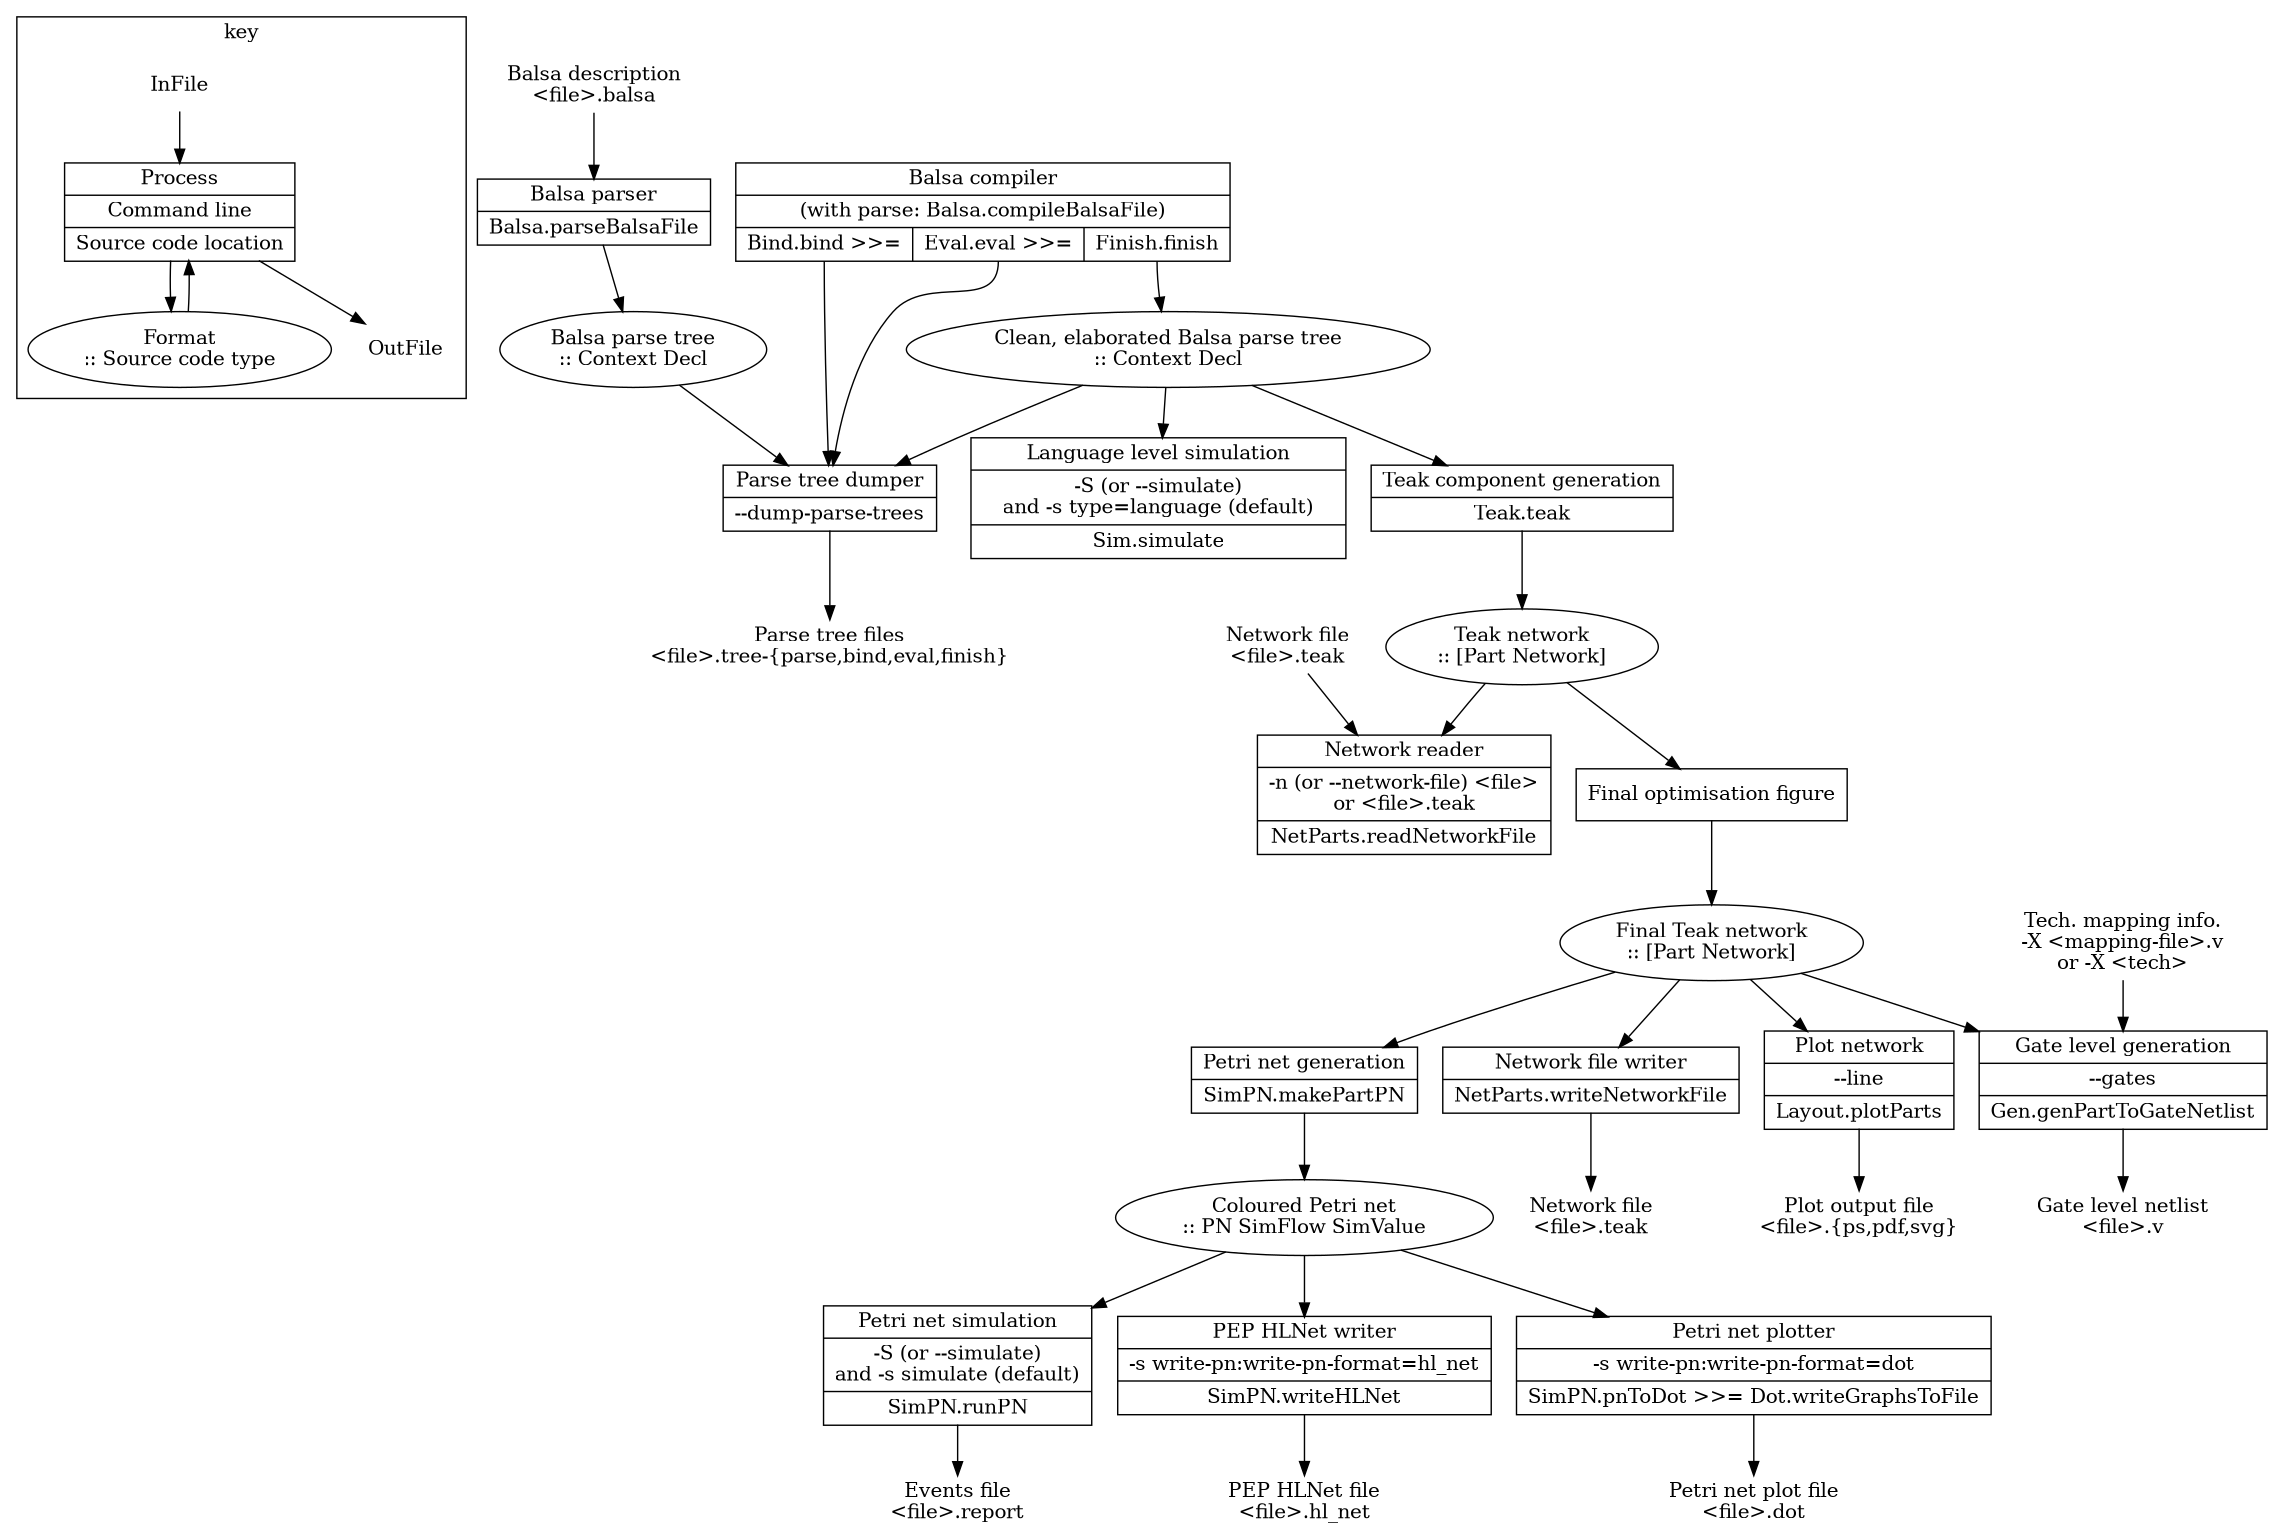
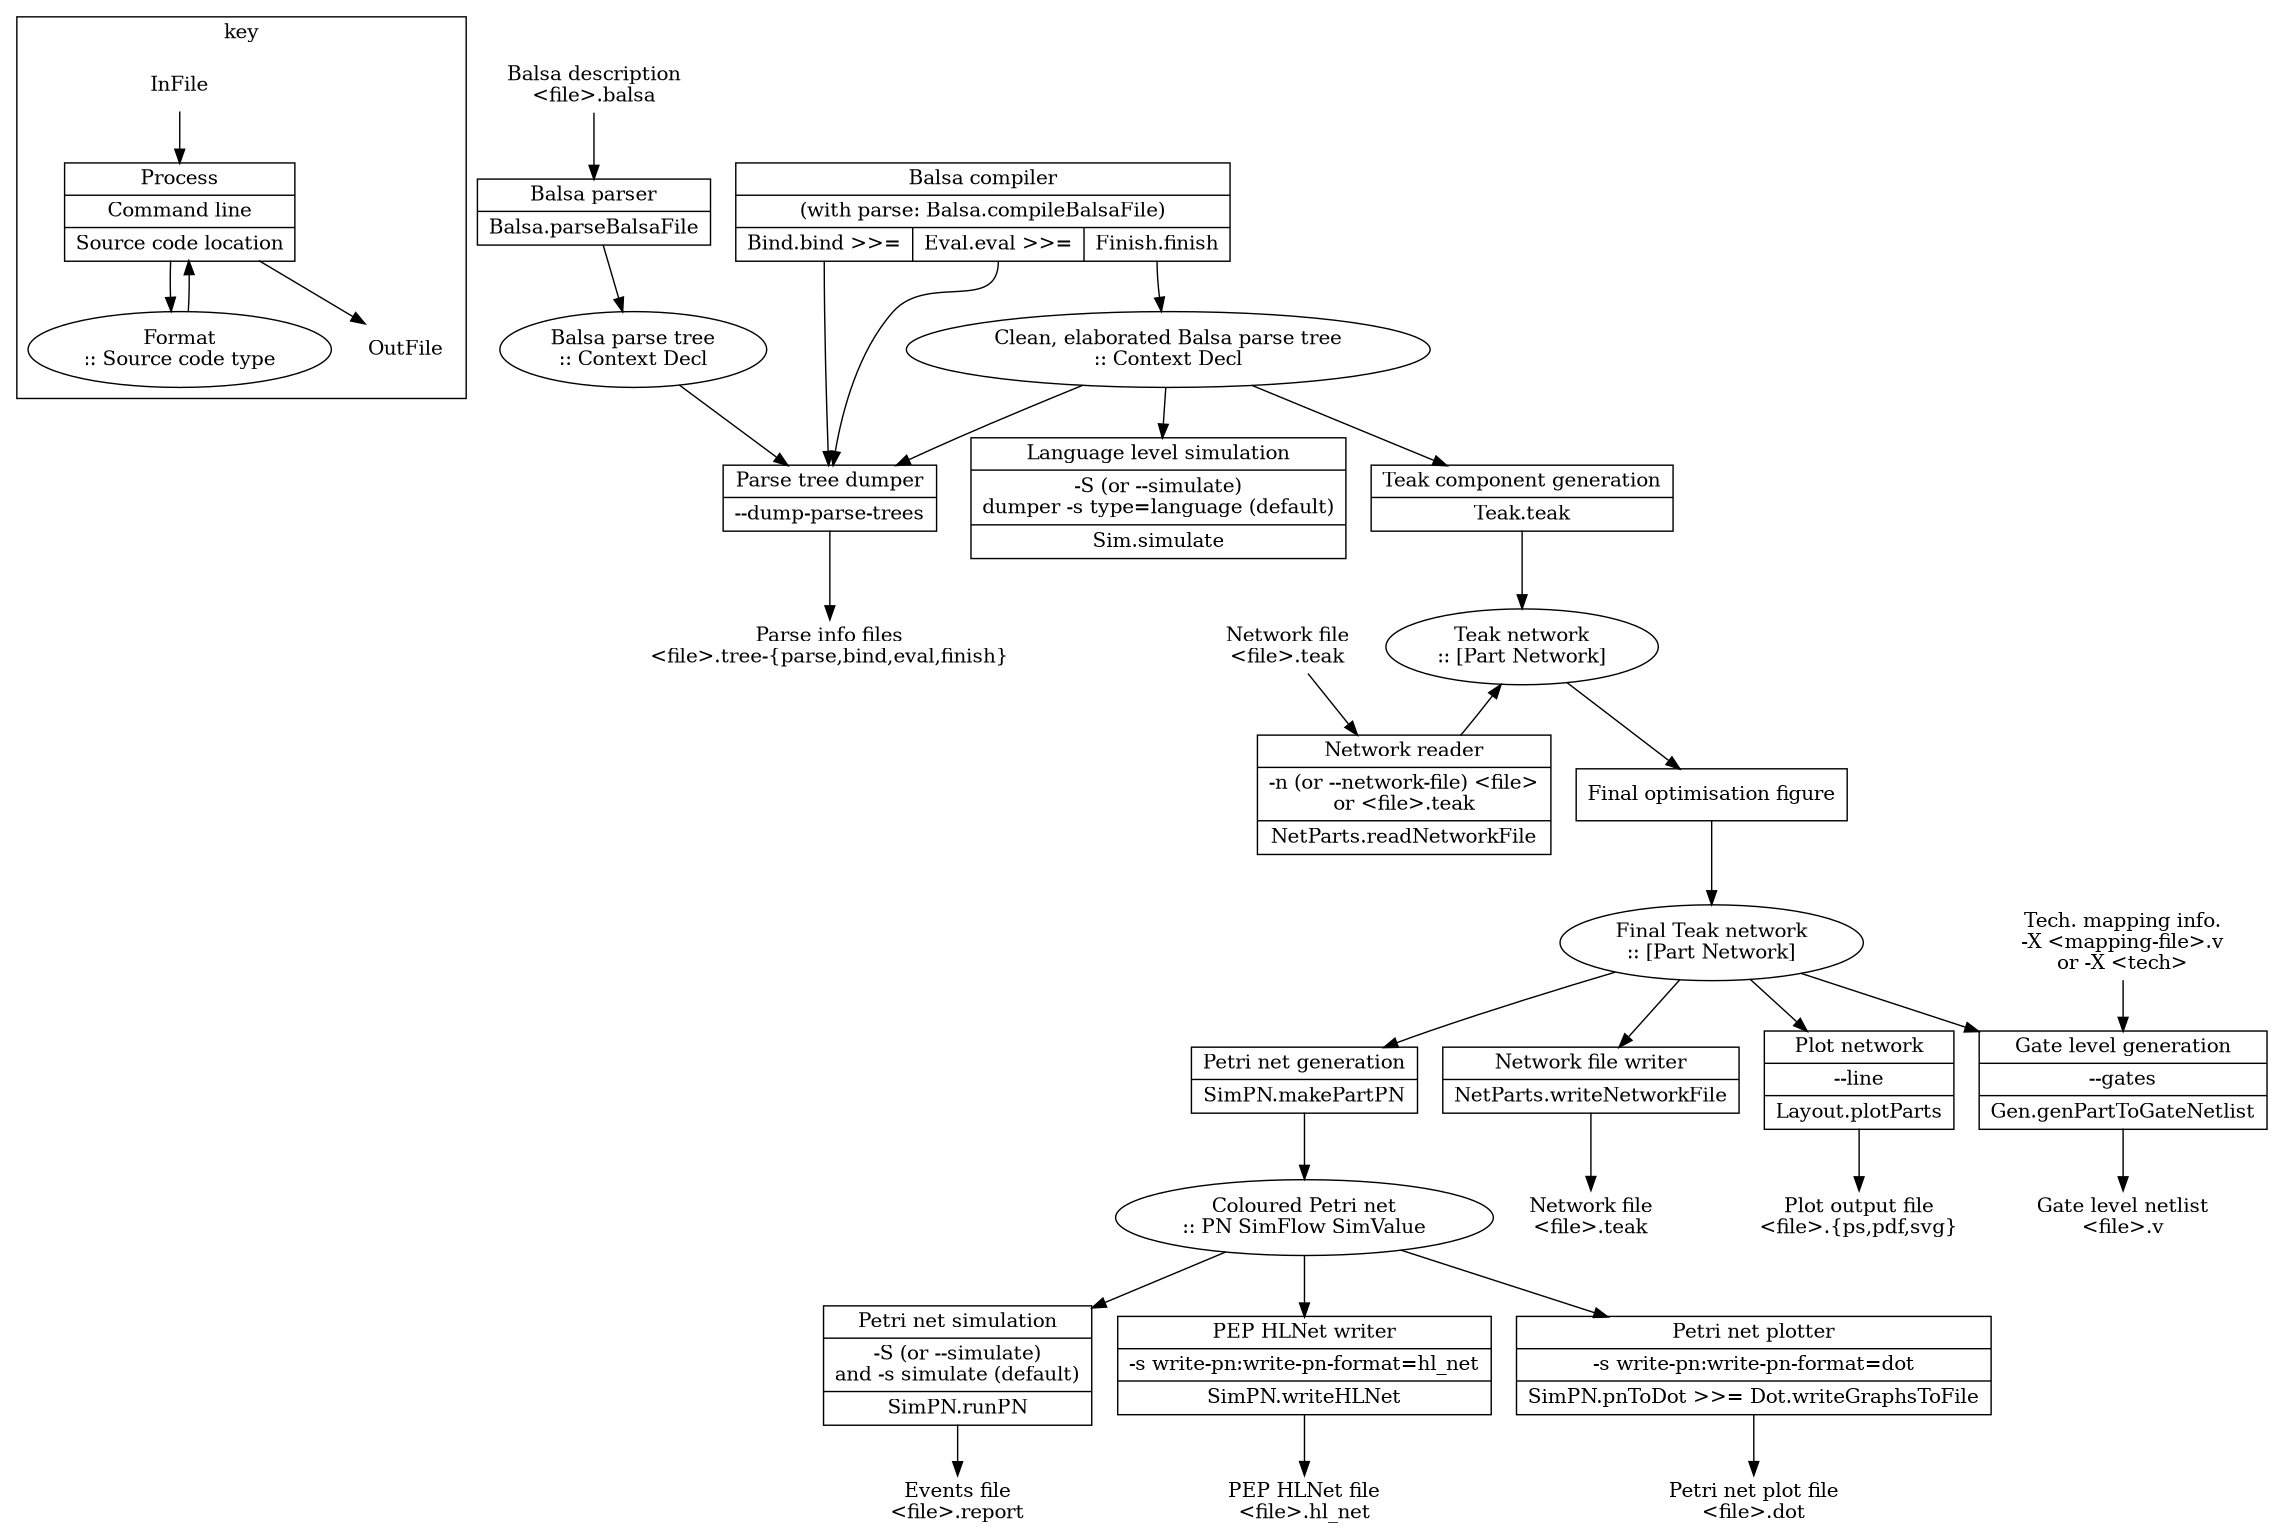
(1158, 507) -> (1158, 507)
(830, 647) -> (830, 647)
(1468, 704) -> (1477, 716)
